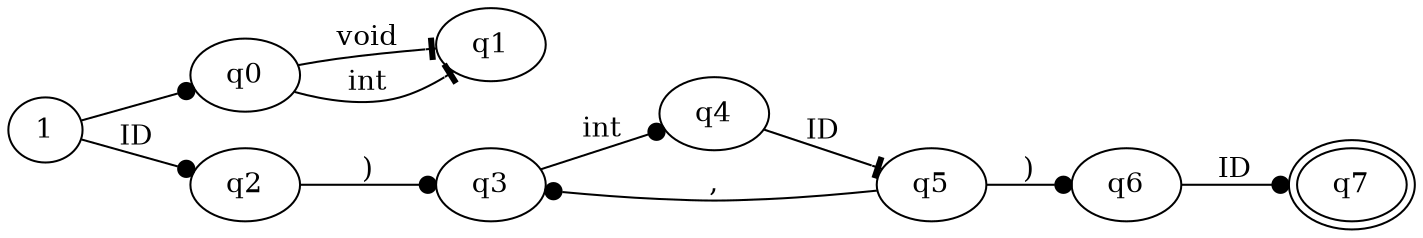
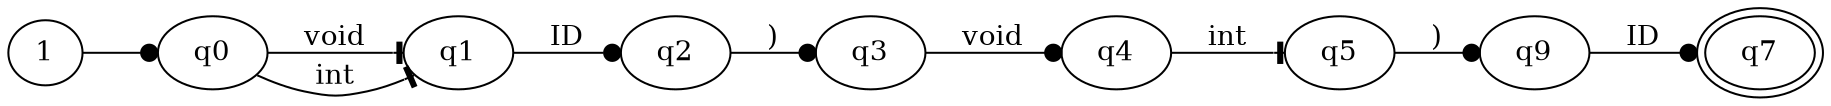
(603, 129) -> (993, 38)
(823, 131) -> (1228, 38)
(130, 153) -> (559, 53)
(1126, 185) -> (1535, 53)
(720, 201) -> none
